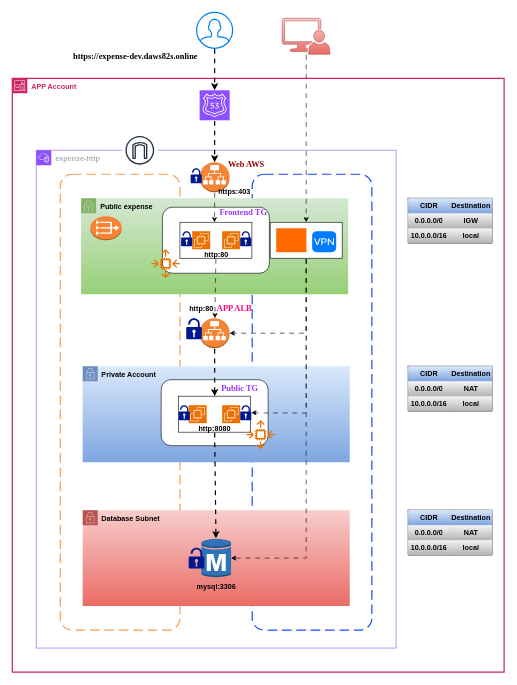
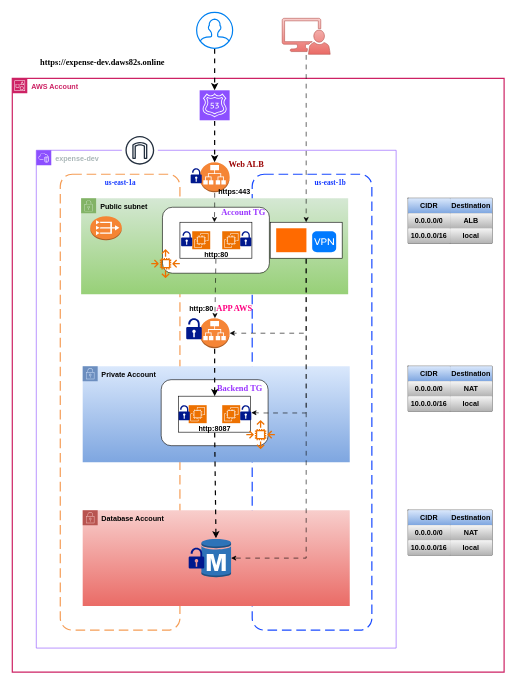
(135, 57) -> (102, 63)
(53, 87) -> (53, 87)
(80, 159) -> (78, 159)
(247, 165) -> (247, 165)
none -> (120, 183)
none -> (331, 183)
(235, 192) -> (235, 192)
(126, 207) -> (124, 207)
(244, 213) -> (244, 213)
(471, 221) -> (471, 221)
(235, 309) -> (235, 309)
(240, 389) -> (240, 389)
(215, 429) -> (215, 429)
(131, 519) -> (133, 519)
(216, 587) -> none
